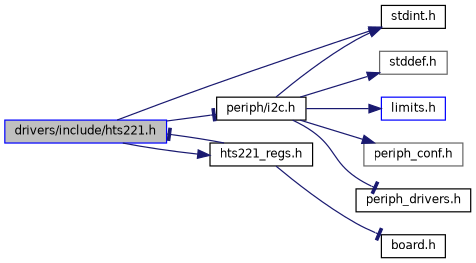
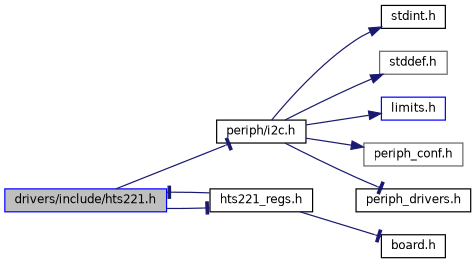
(243, 74) -> none
(160, 149) -> (185, 208)
